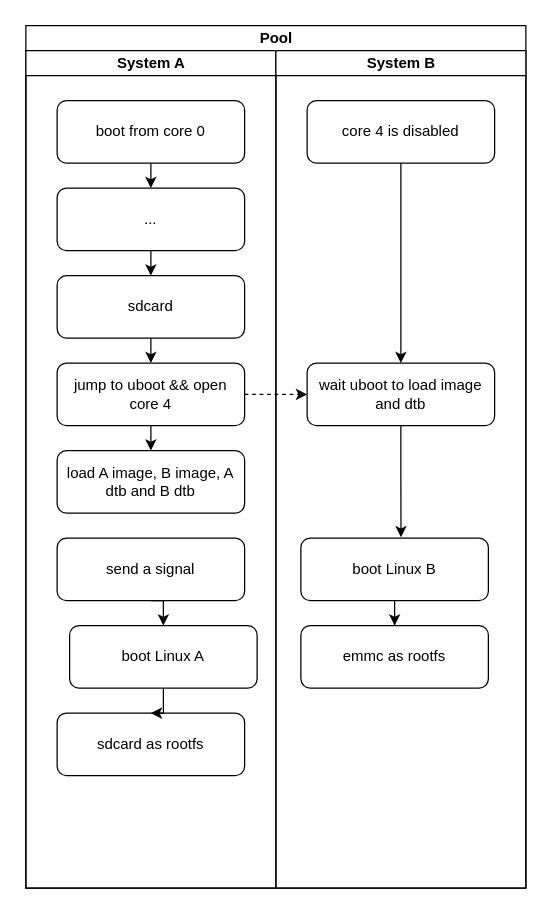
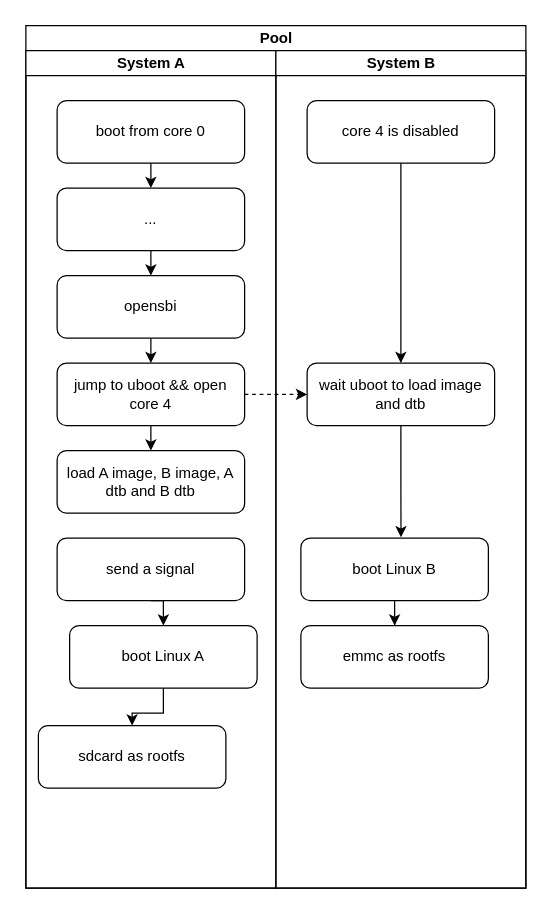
(151, 307) -> (151, 307)
(151, 744) -> (132, 757)
